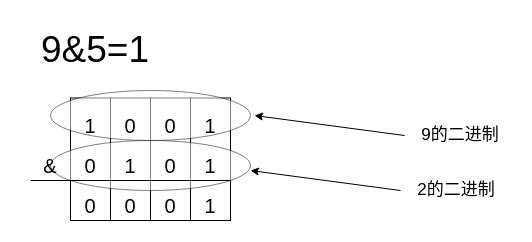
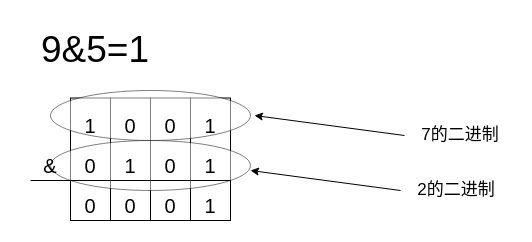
(461, 136) -> (461, 136)
